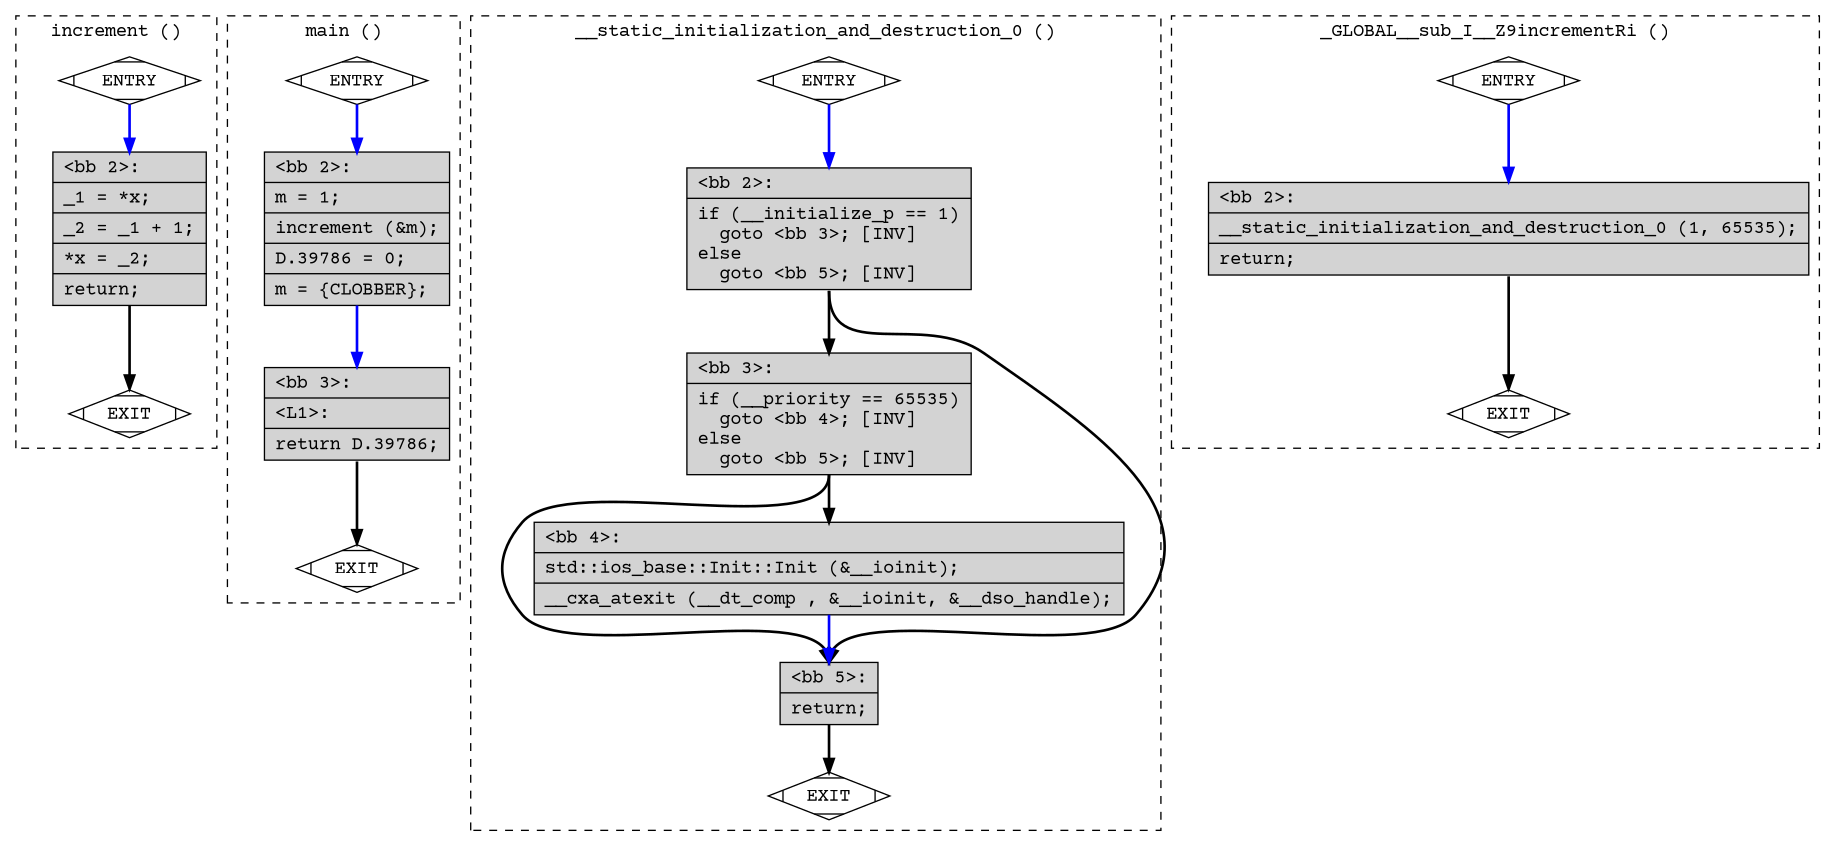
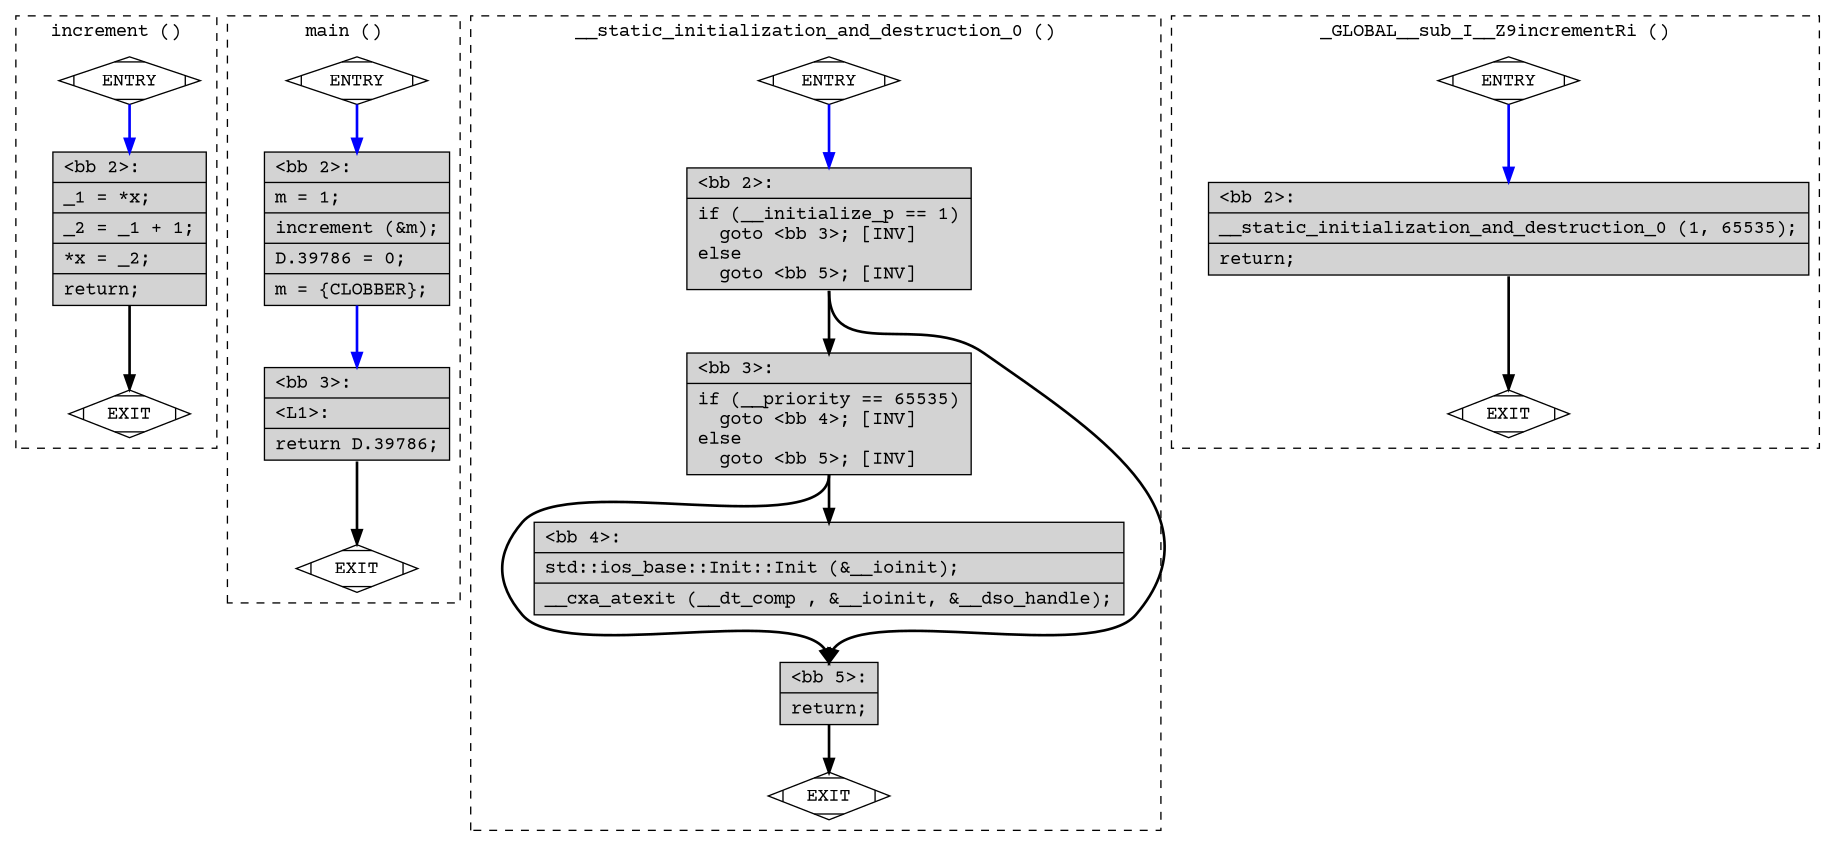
(829, 632) -> none
